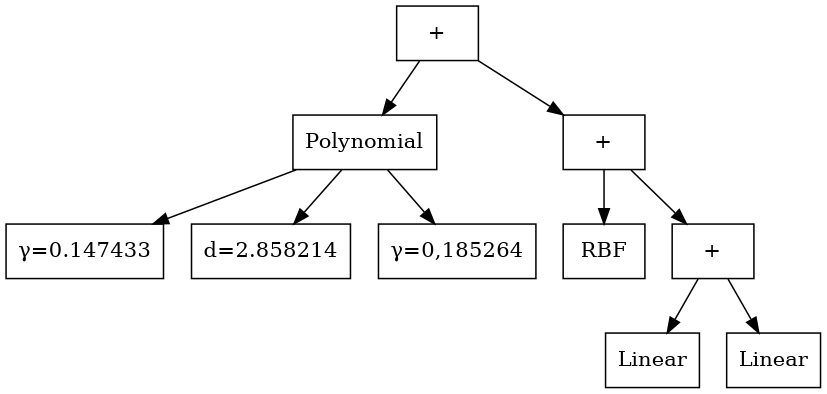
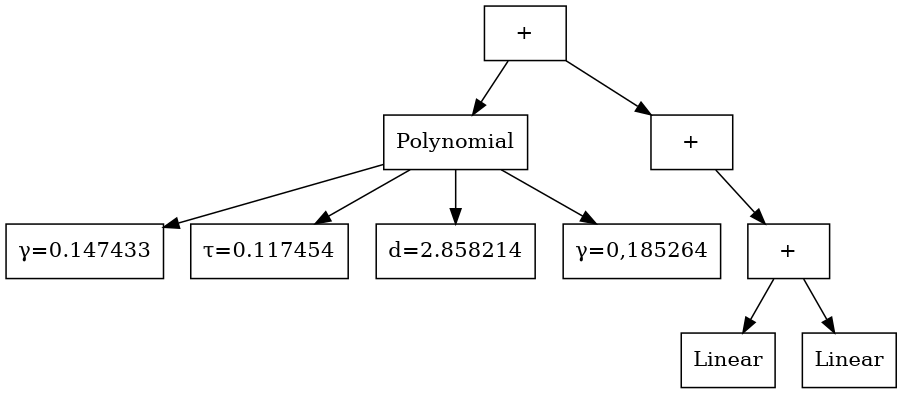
none -> (269, 251)
(604, 251) -> none
